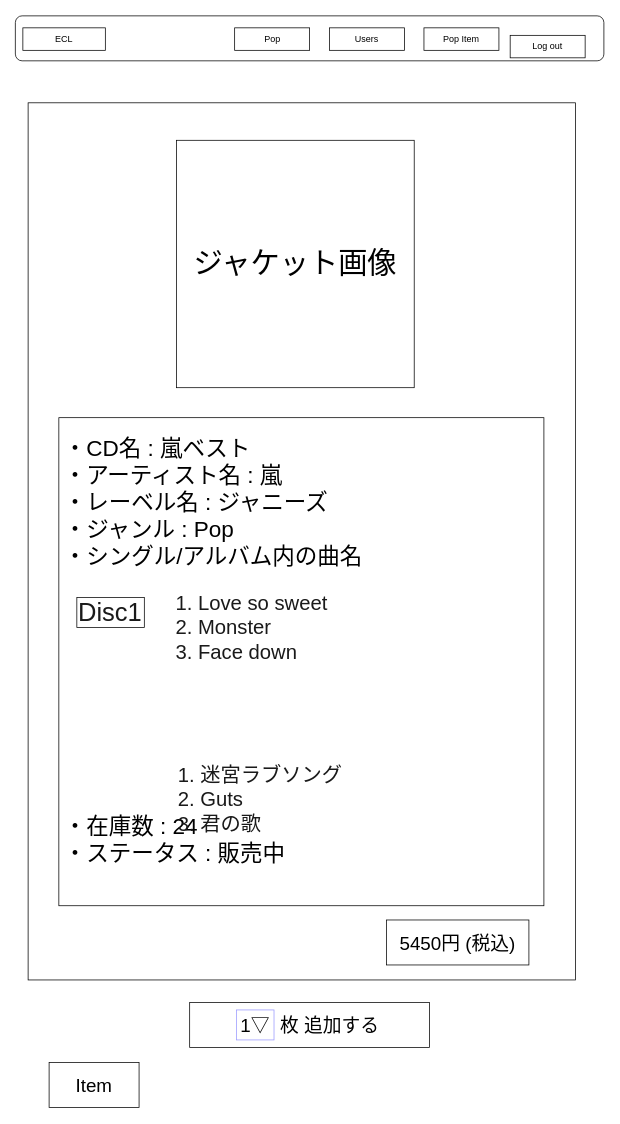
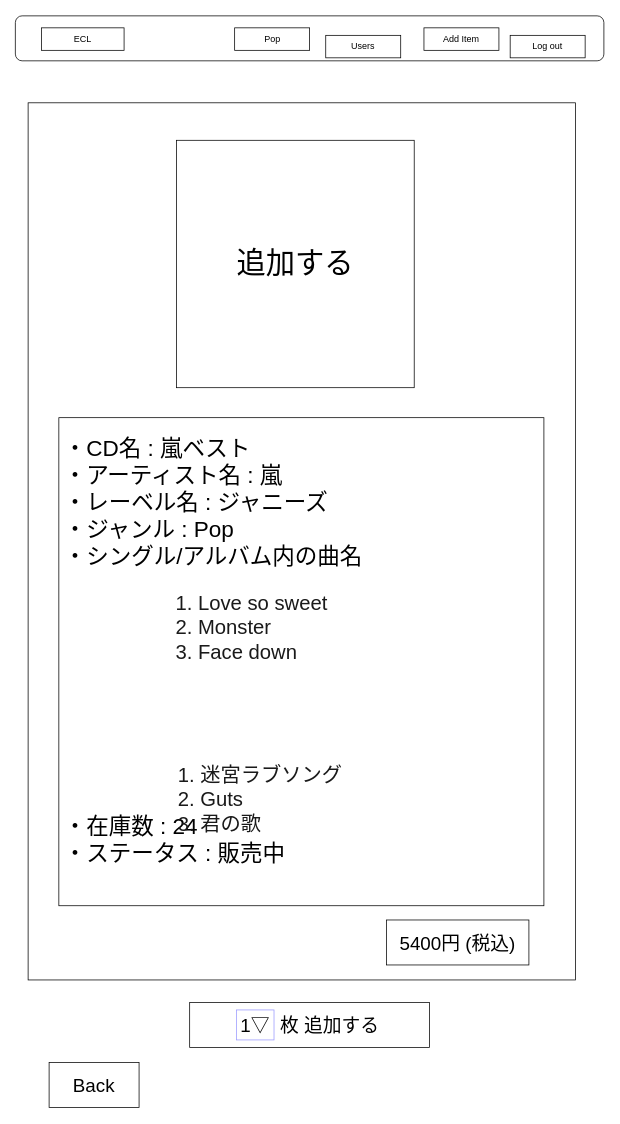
(64, 39) -> (83, 39)
(367, 39) -> (363, 46)
(462, 39) -> (462, 39)
(296, 264) -> (296, 264)
(111, 612) -> none
(458, 942) -> (458, 942)
(94, 1085) -> (94, 1085)
